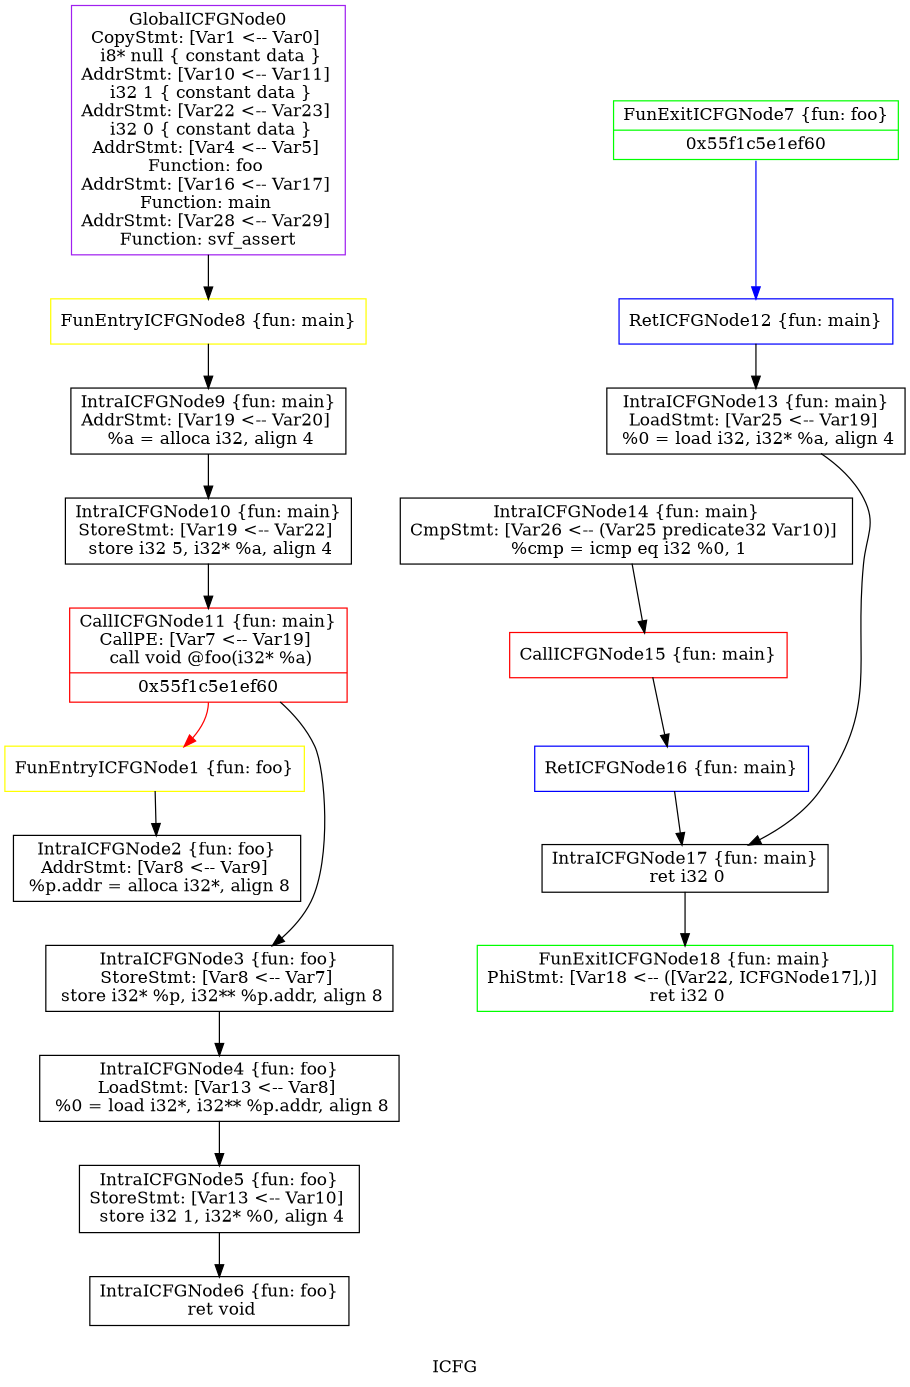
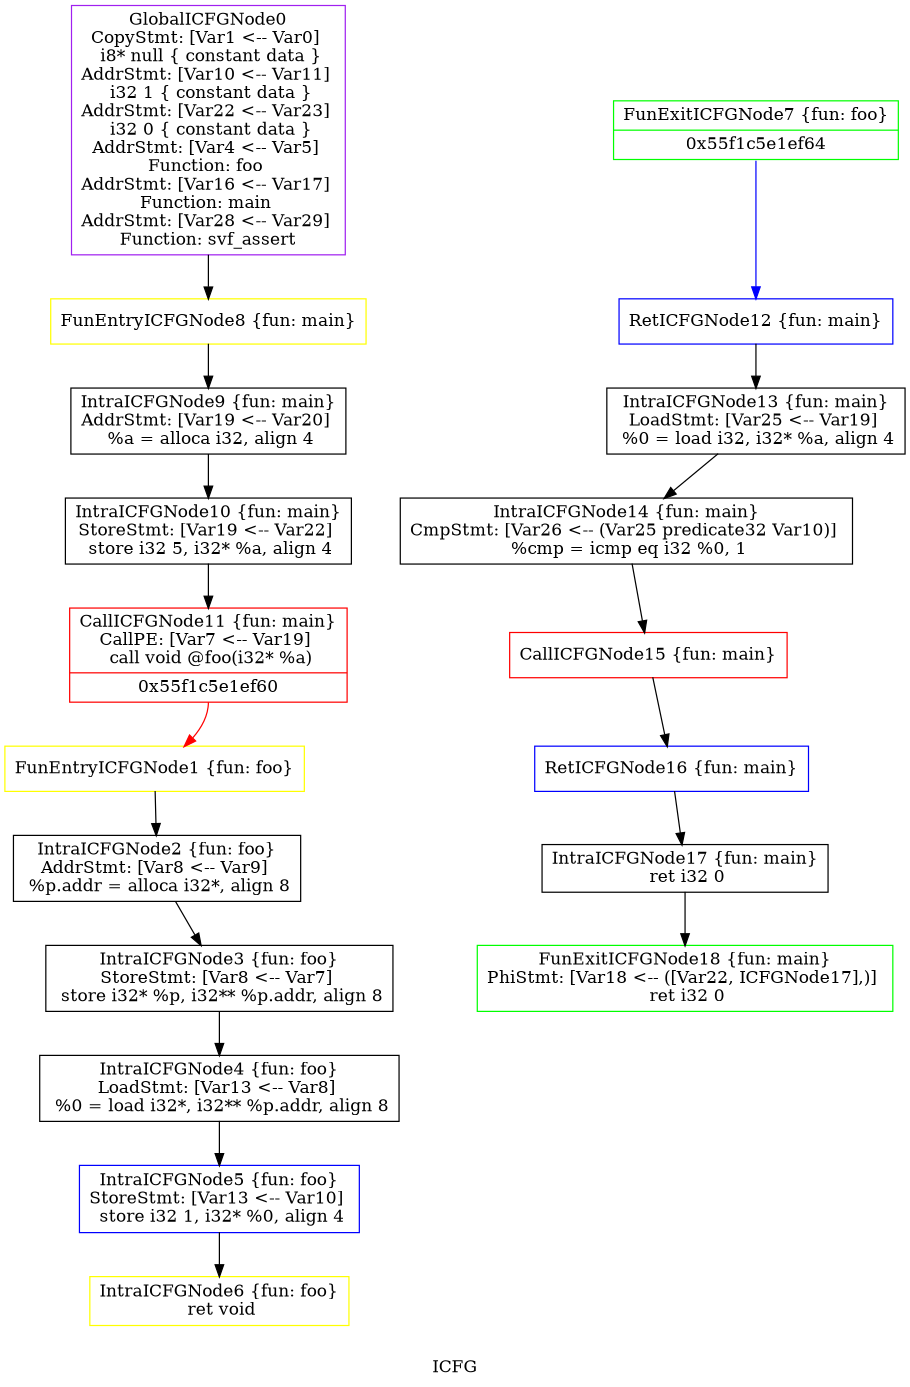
(756, 144) -> (756, 144)
(861, 656) -> (696, 472)
(325, 819) -> (185, 918)
(219, 1199) -> (219, 1199)
(219, 1301) -> (219, 1301)
